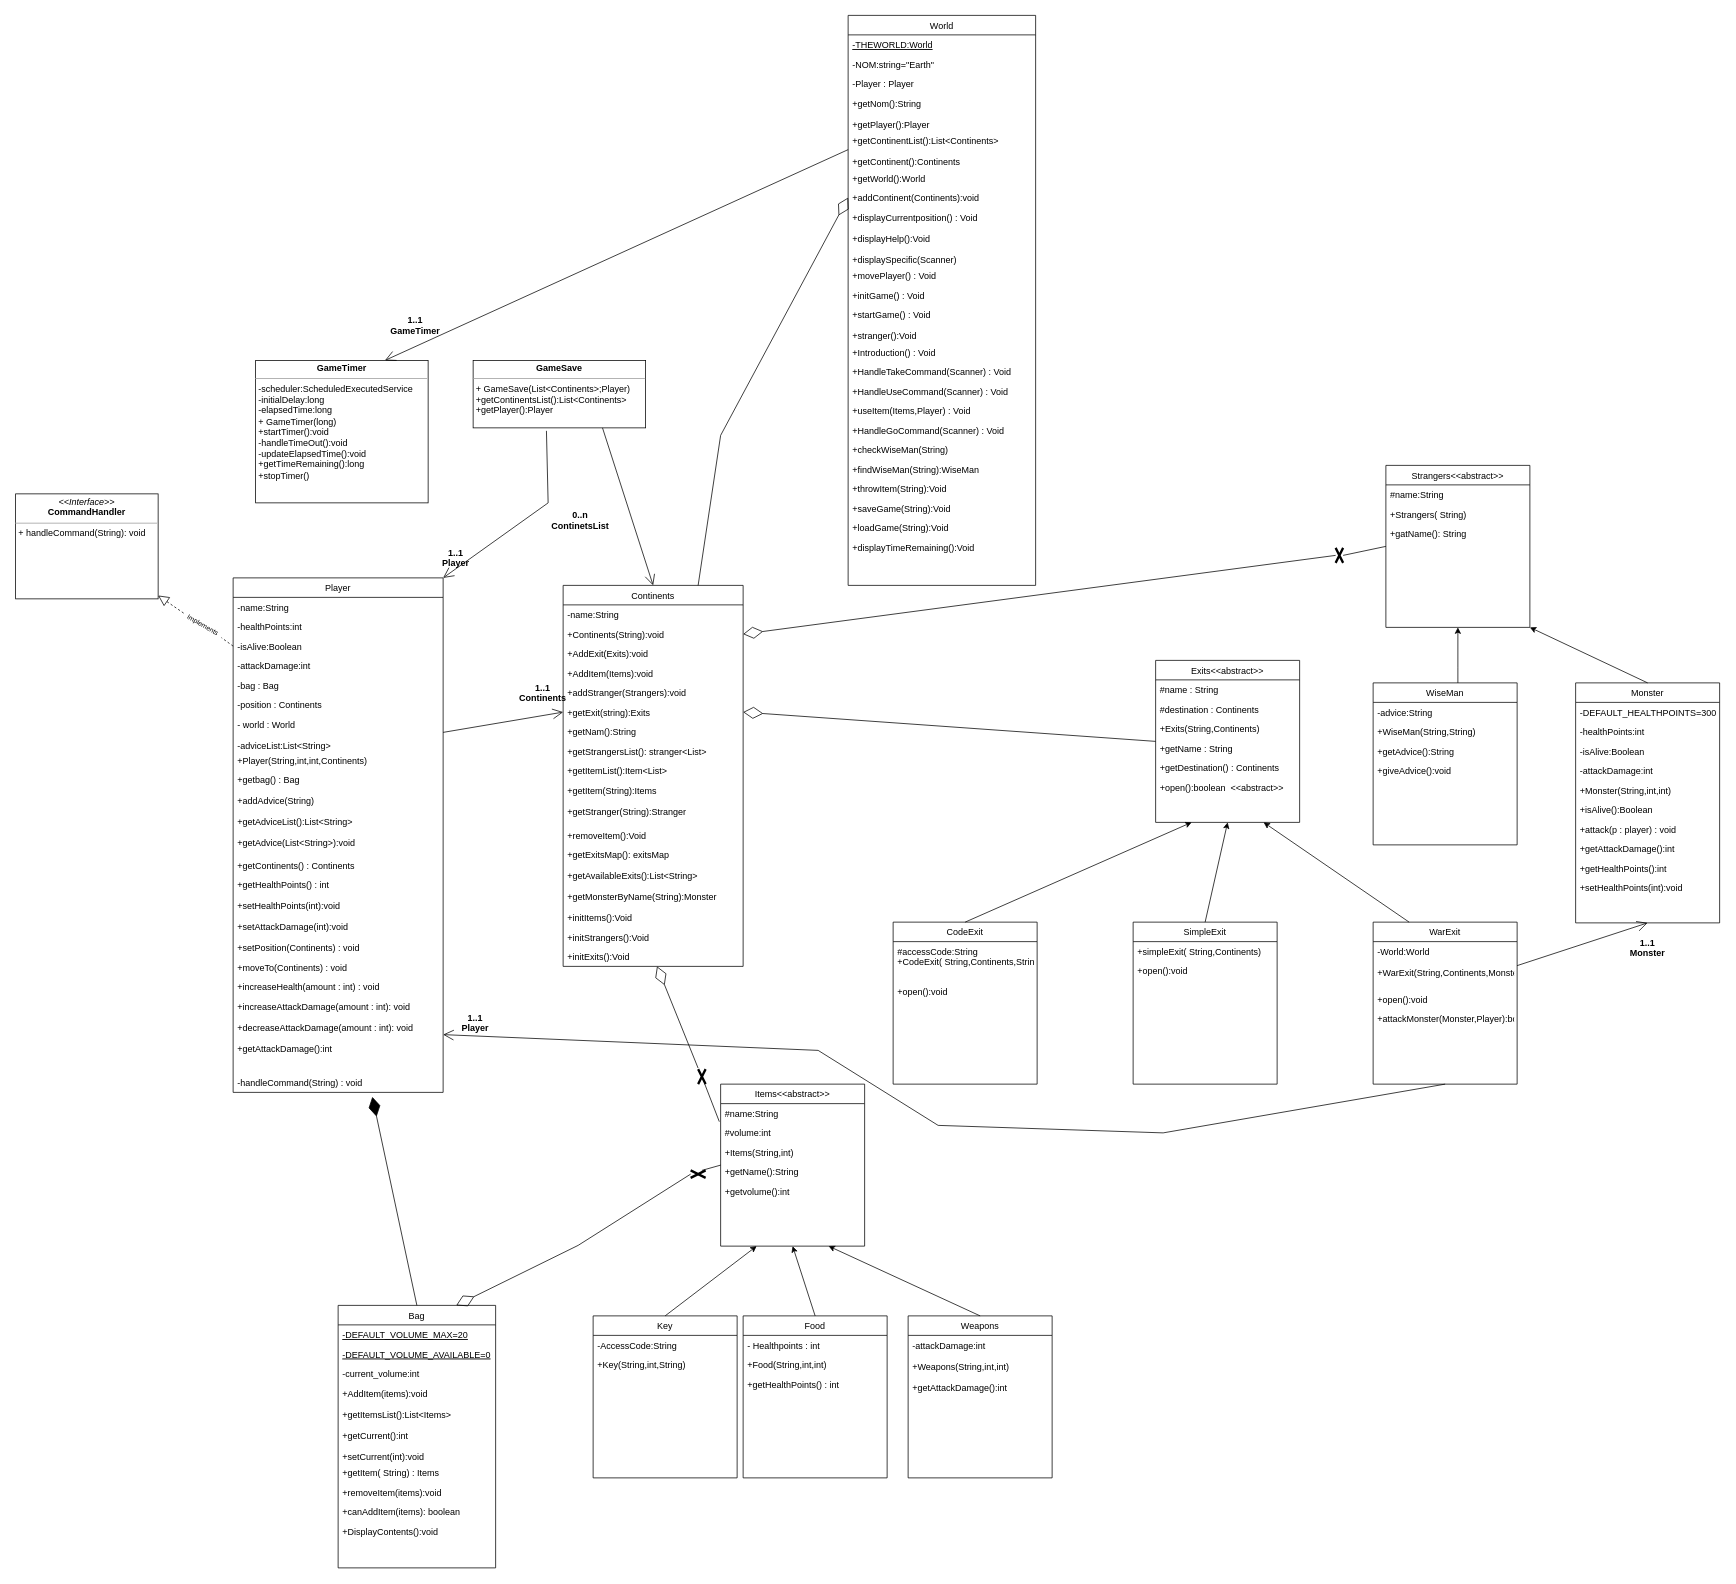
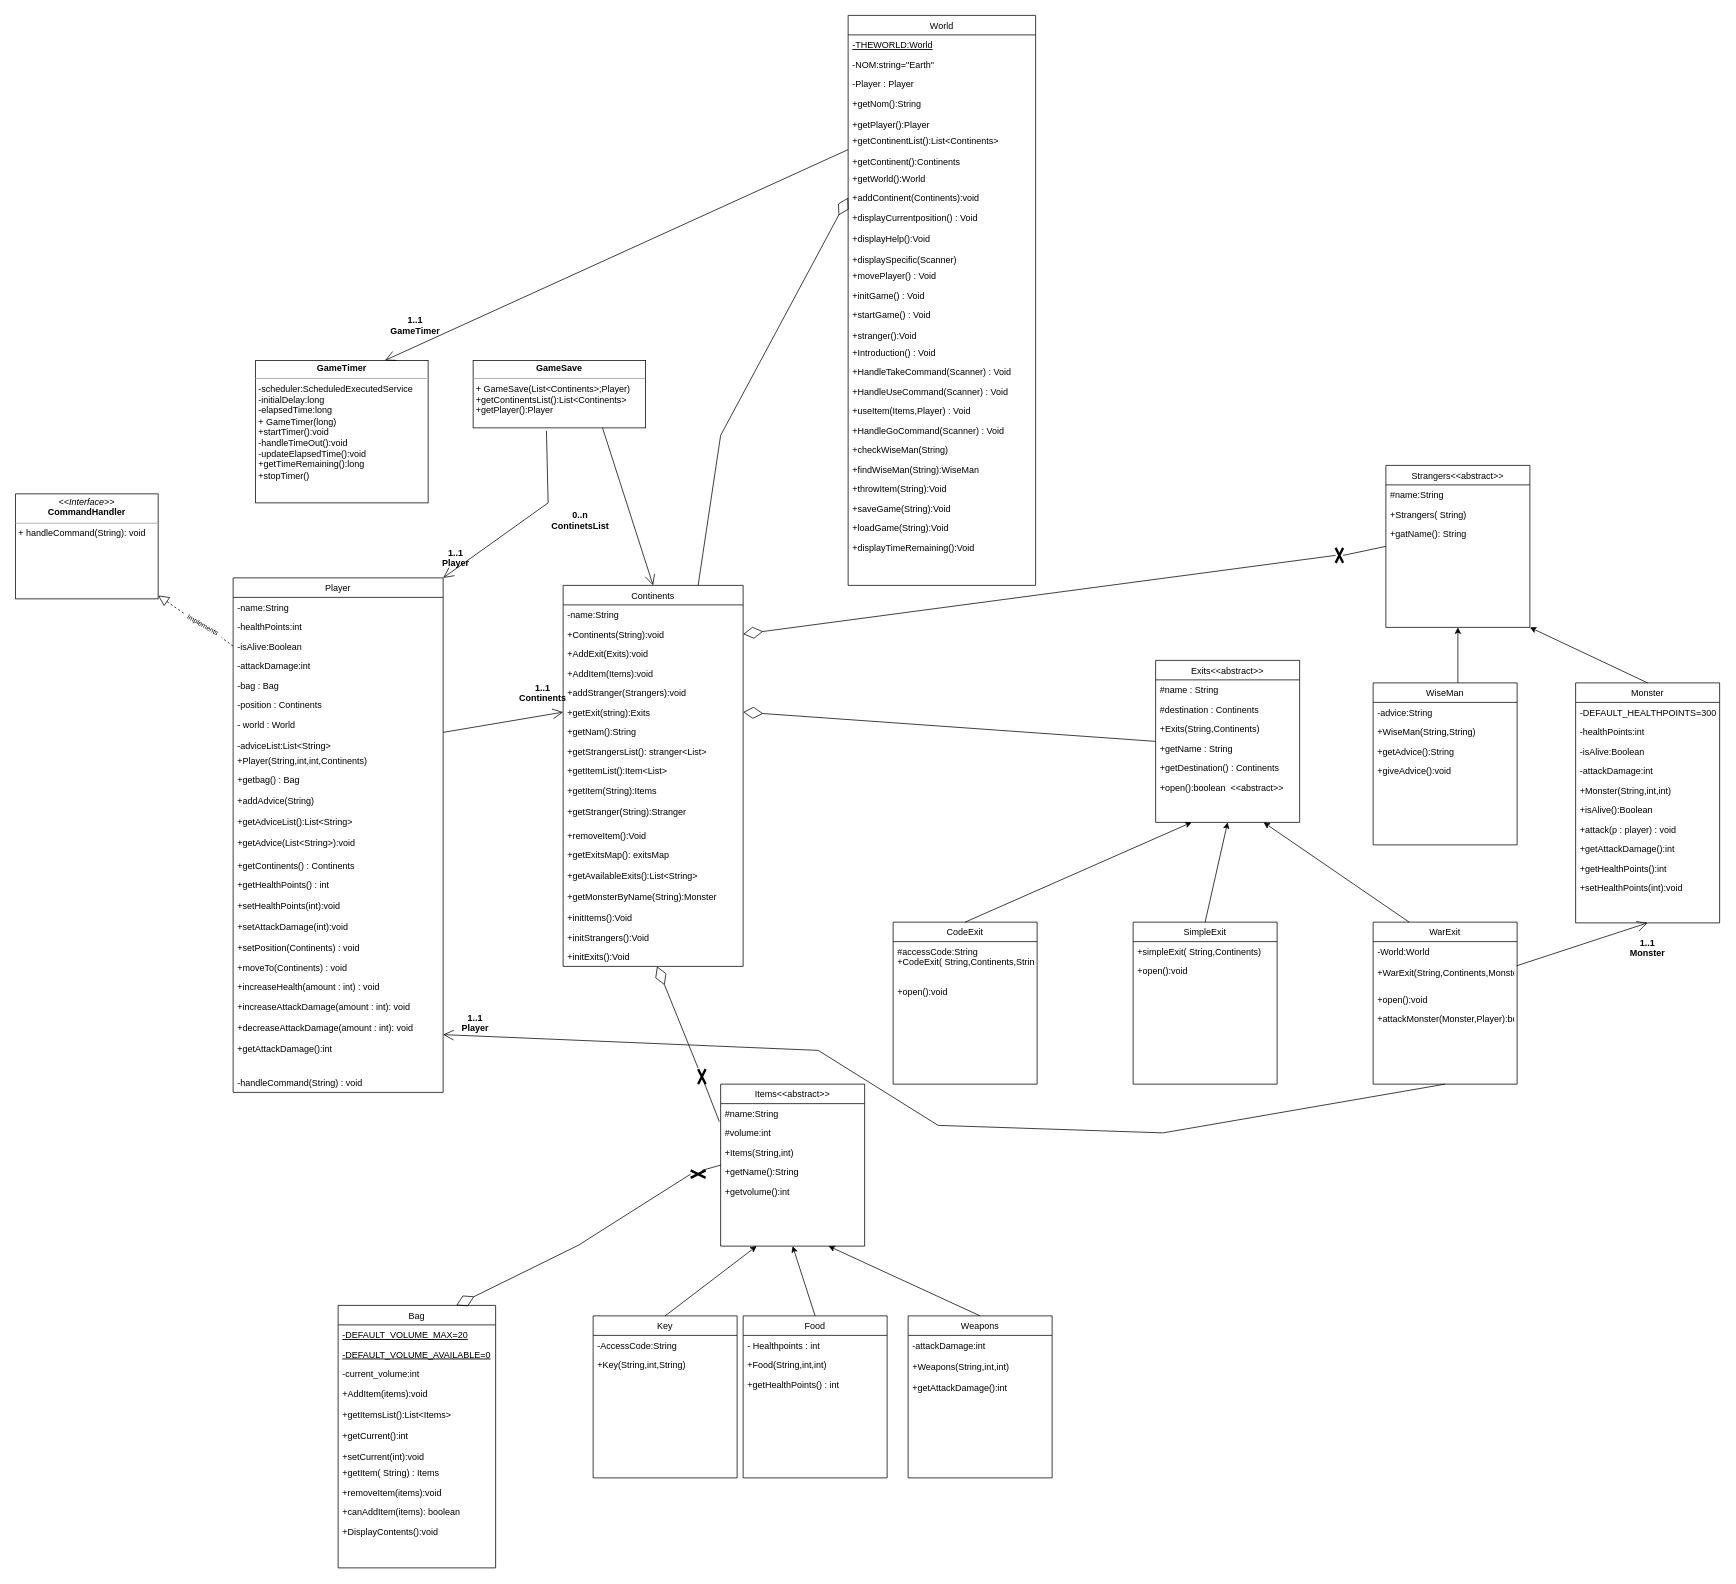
(397, 1211) -> none
